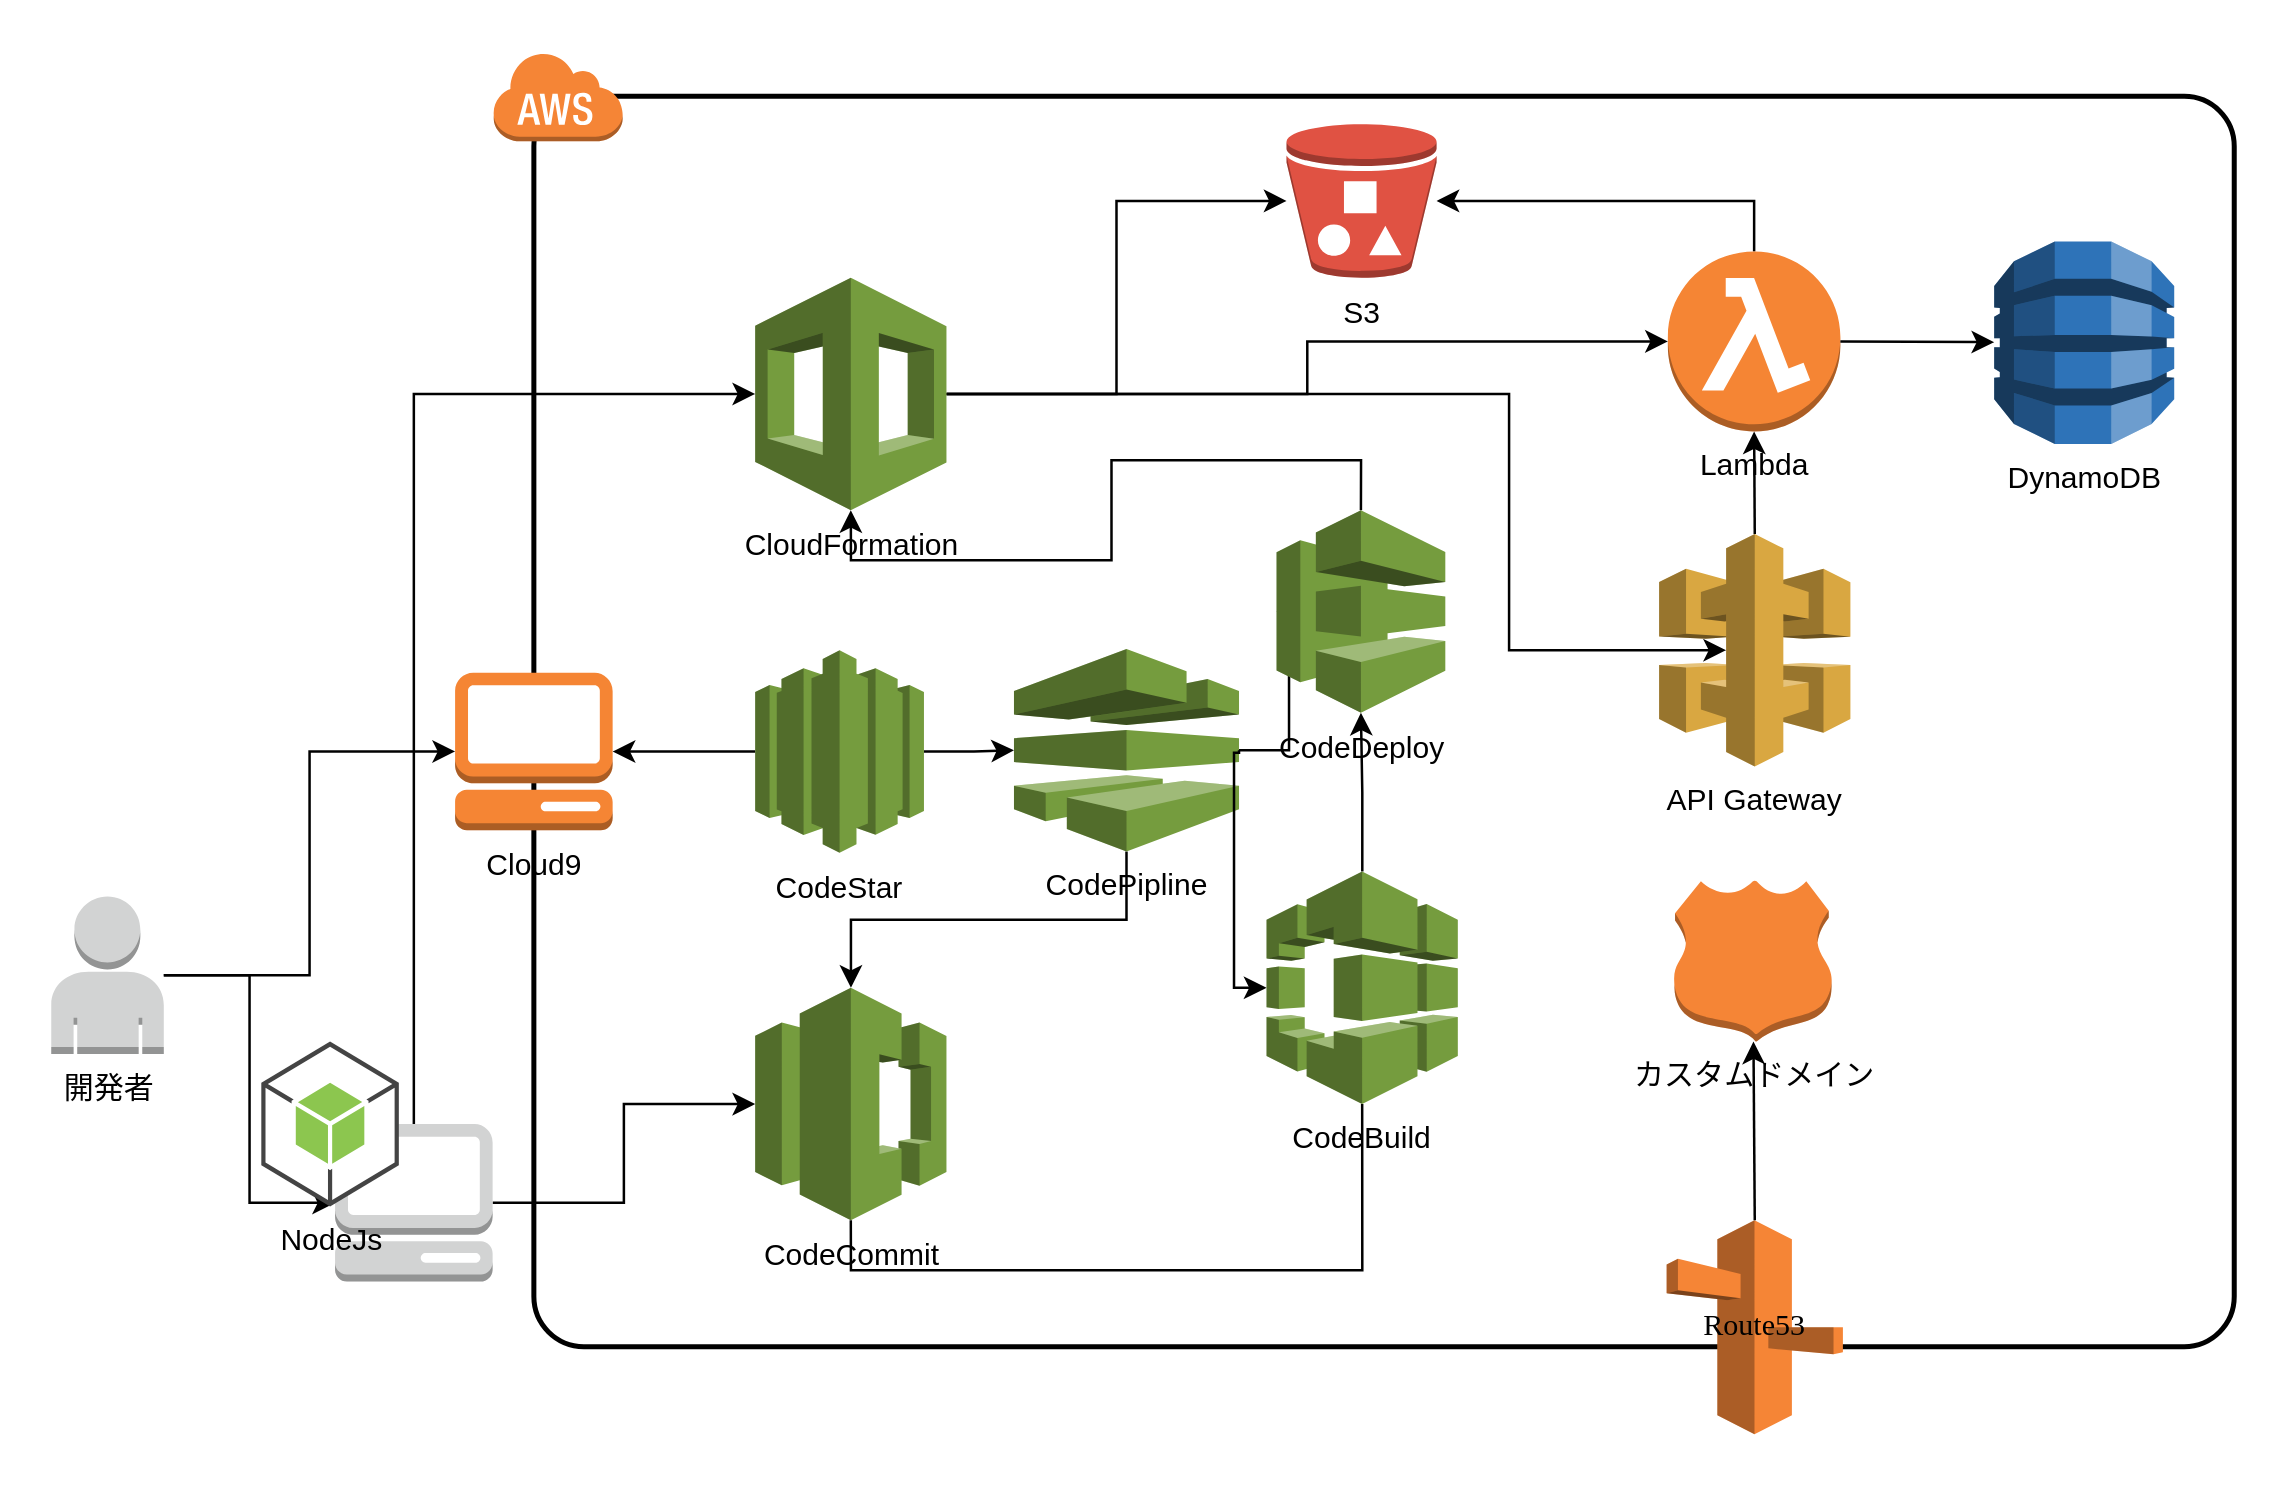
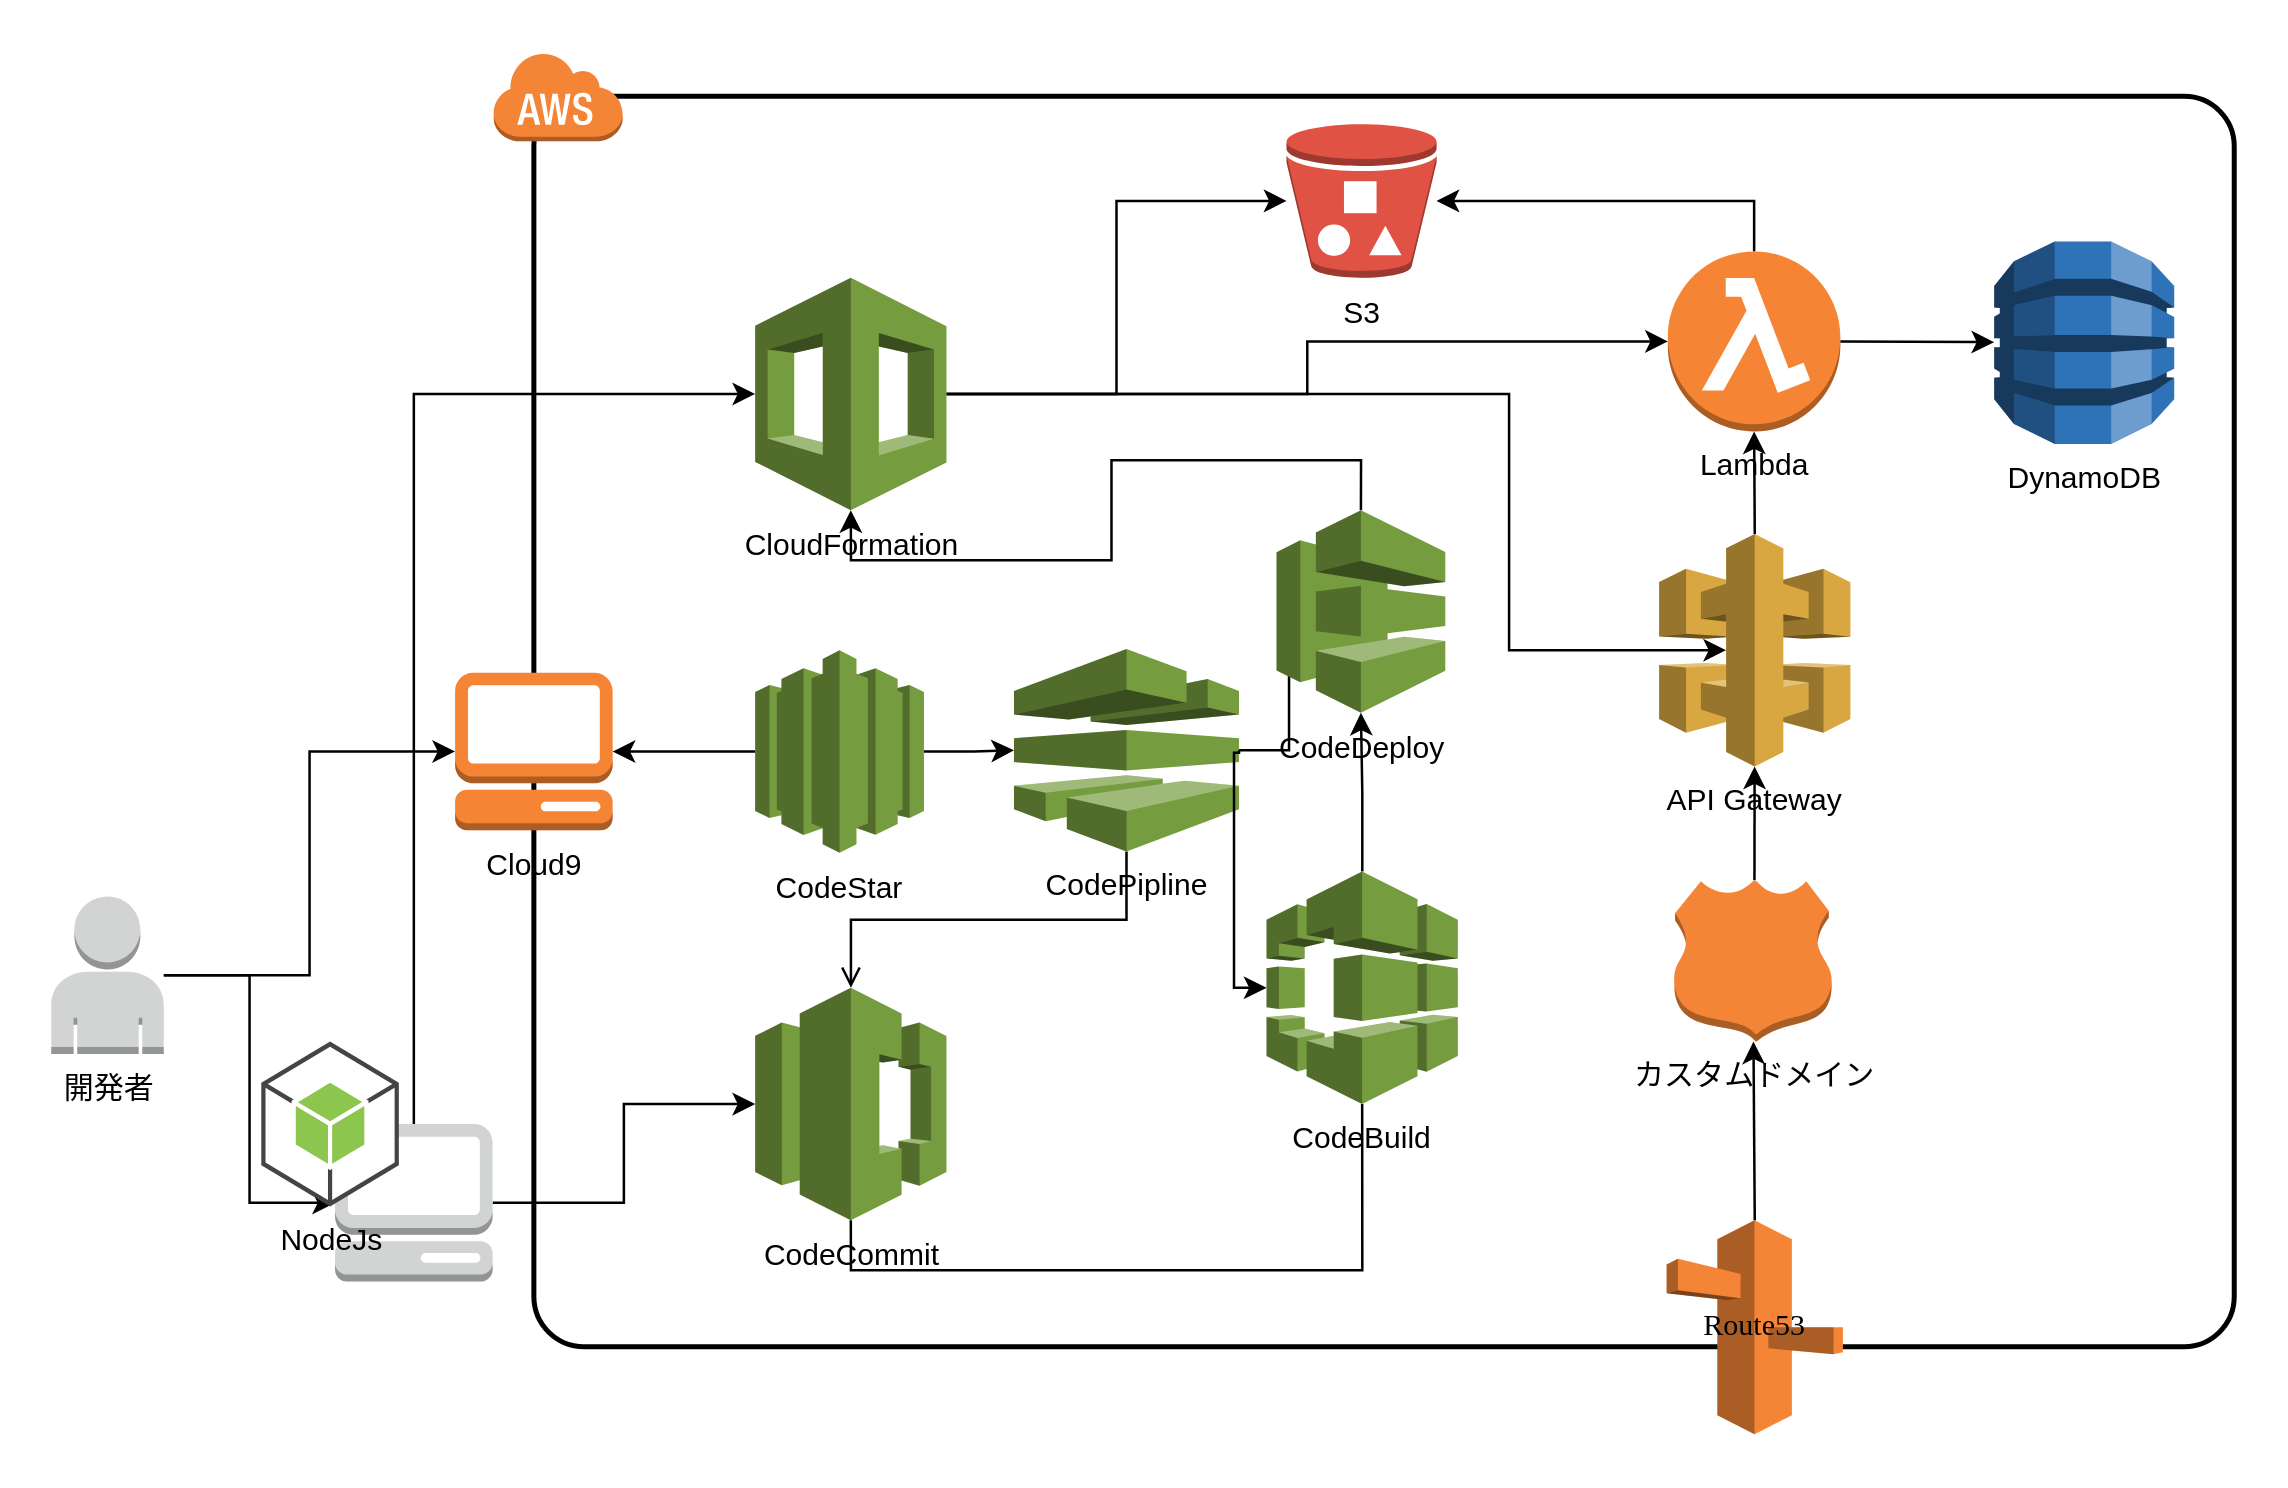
none -> (1754, 832)
(851, 969) -> (851, 973)
